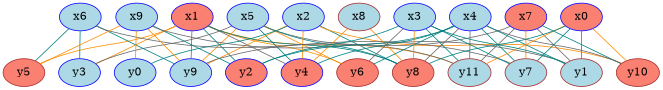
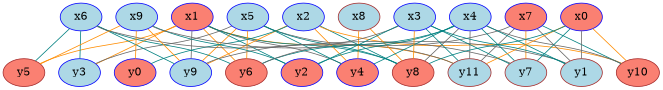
none -> (164, 45)
(135, 73) -> (135, 73)
